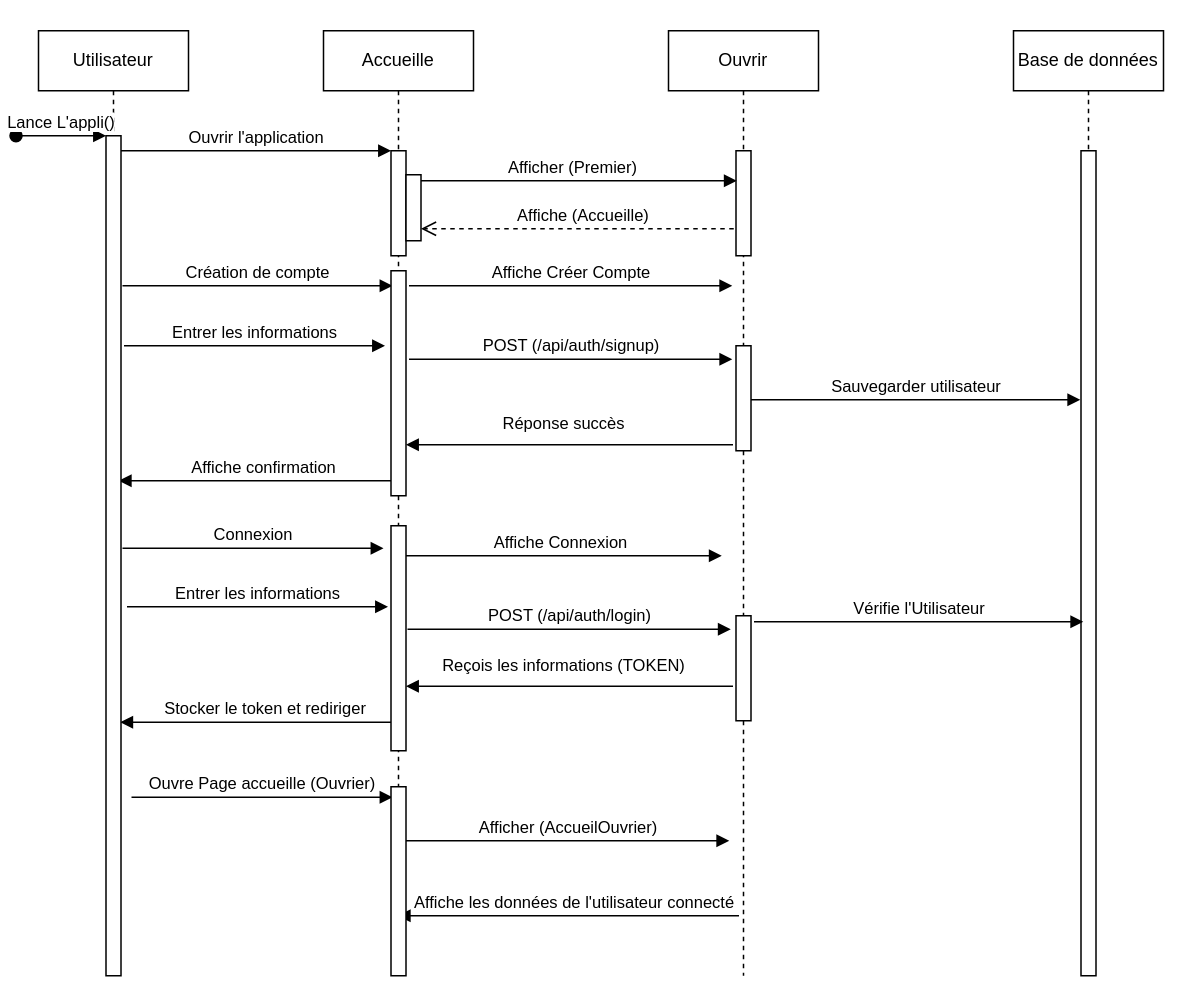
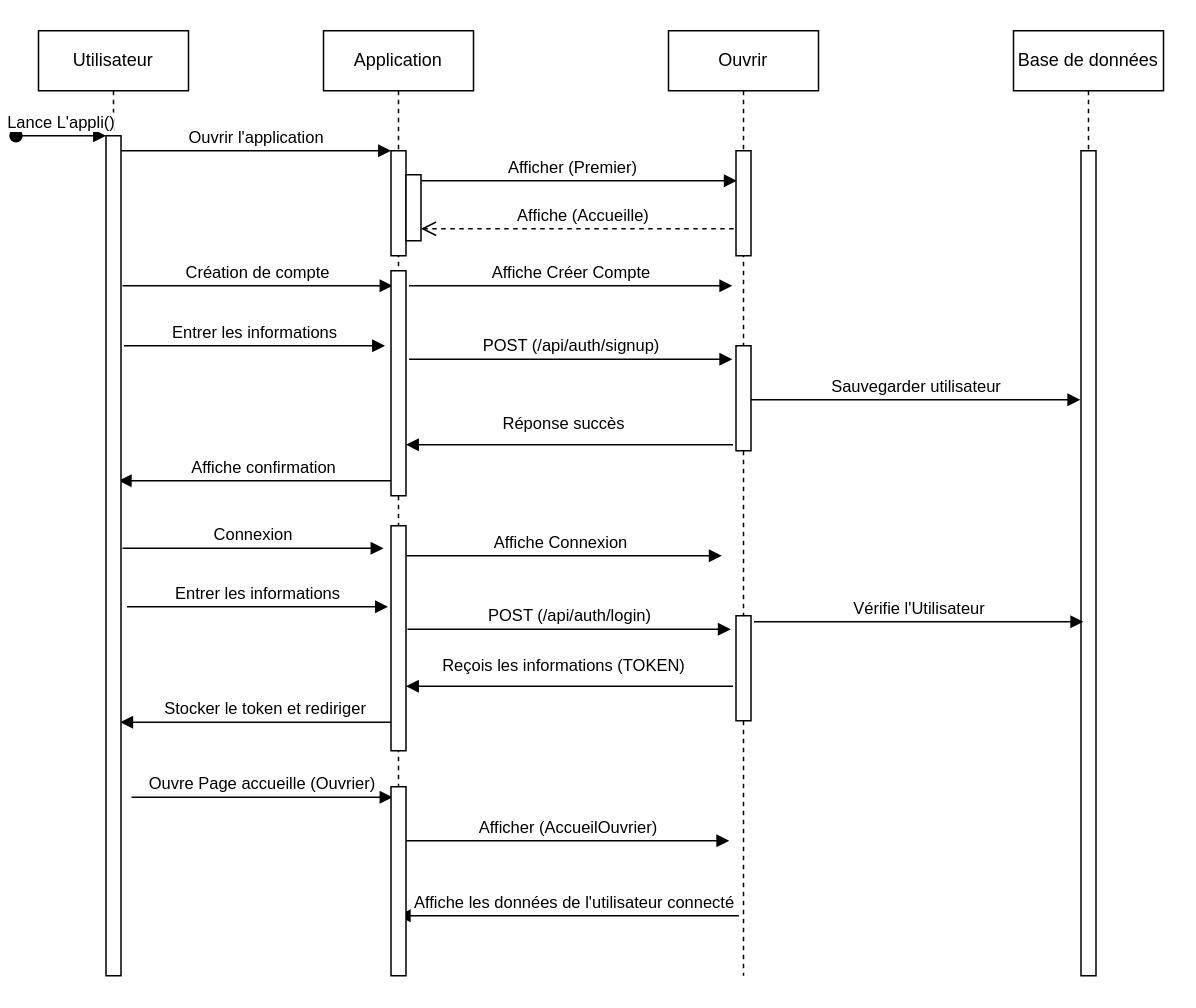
(398, 61) -> (398, 61)
